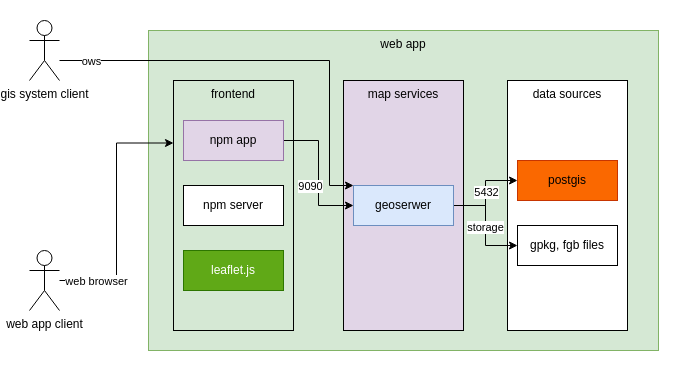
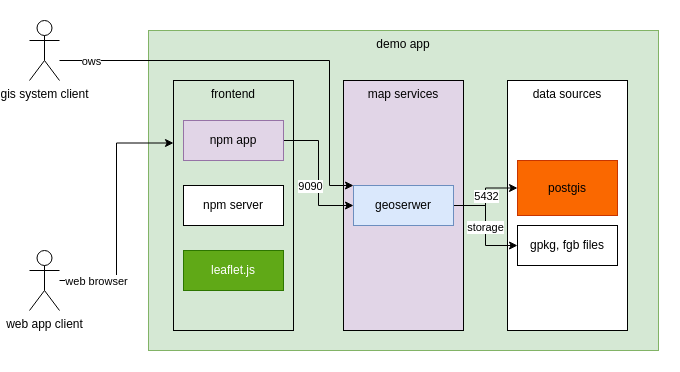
(404, 45) -> (404, 45)
(568, 181) -> (568, 188)
